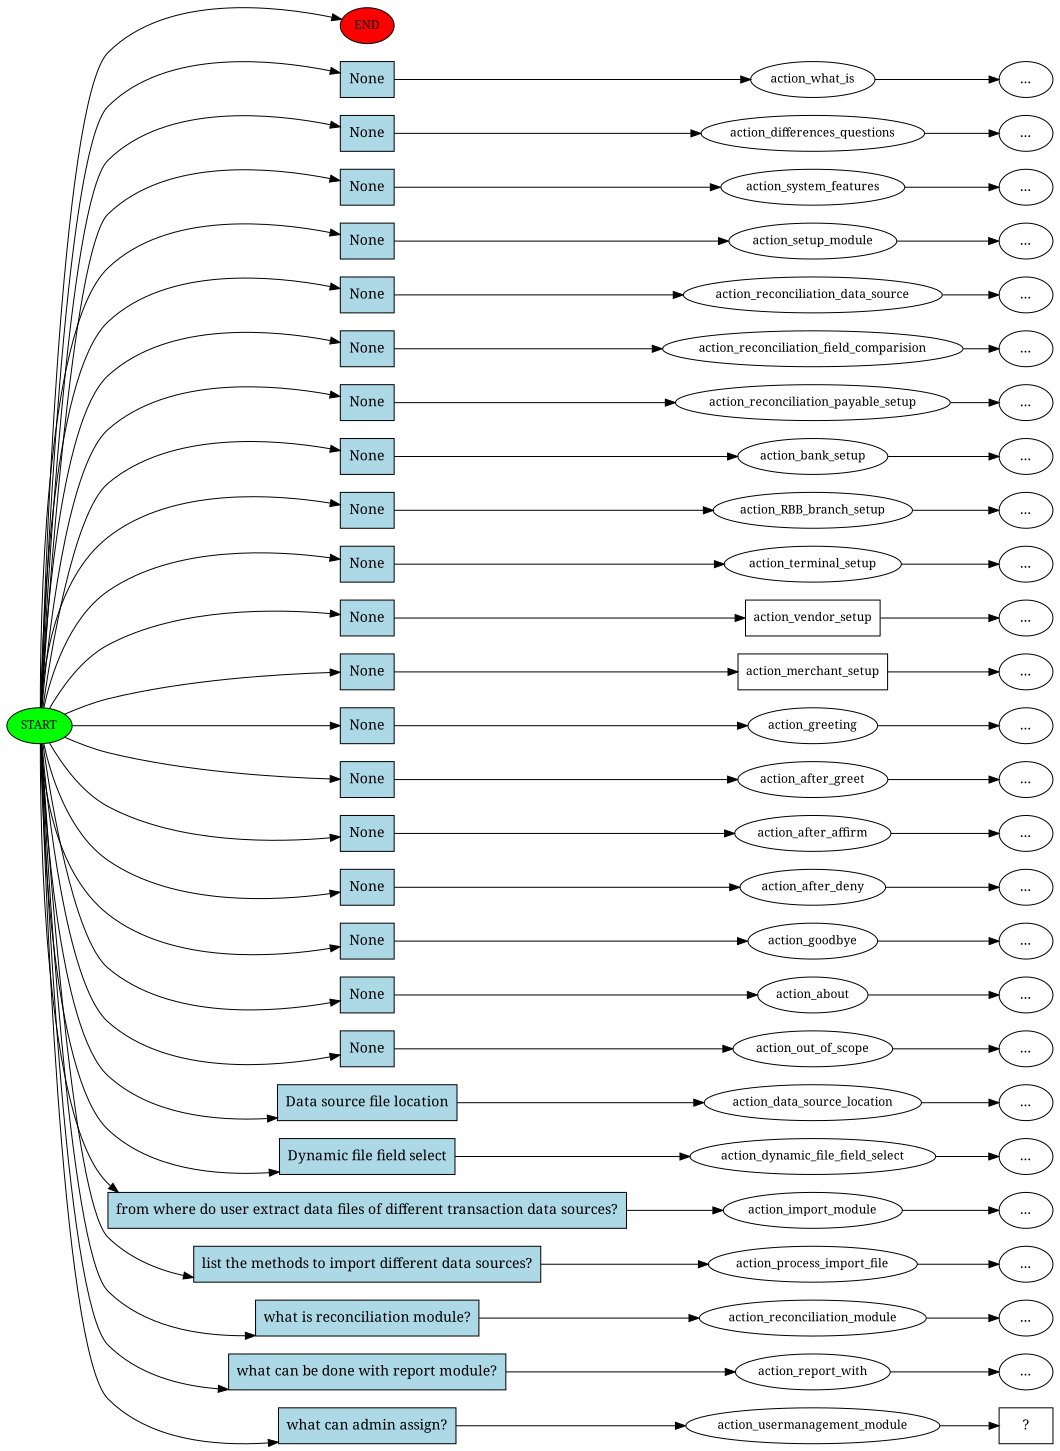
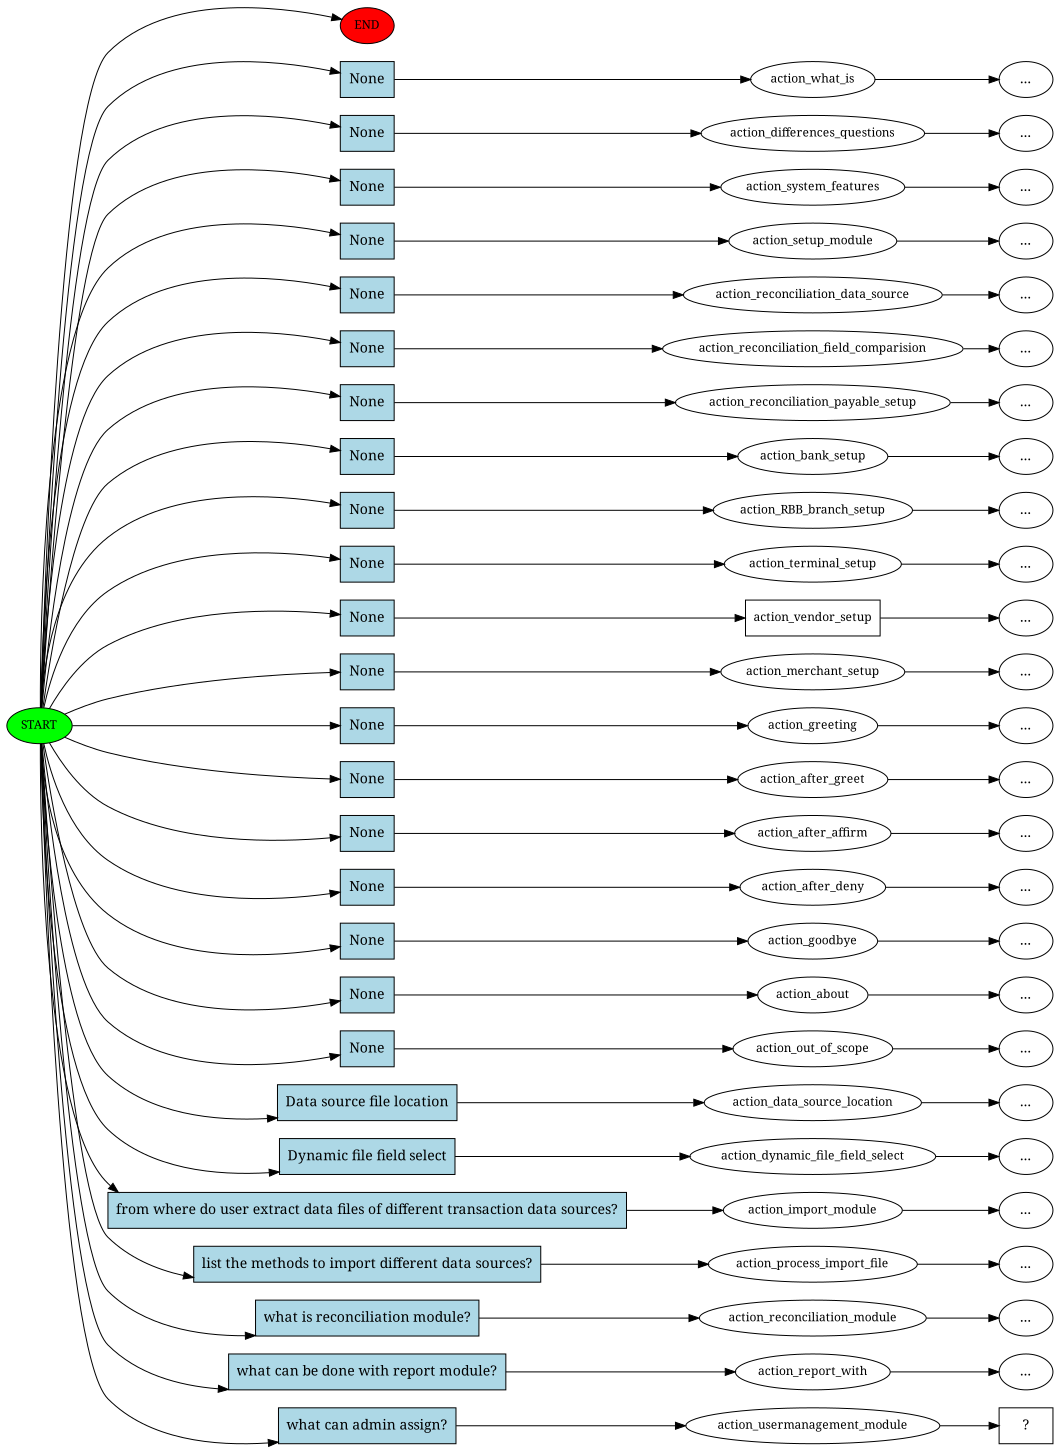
(813, 672) -> (813, 672)
